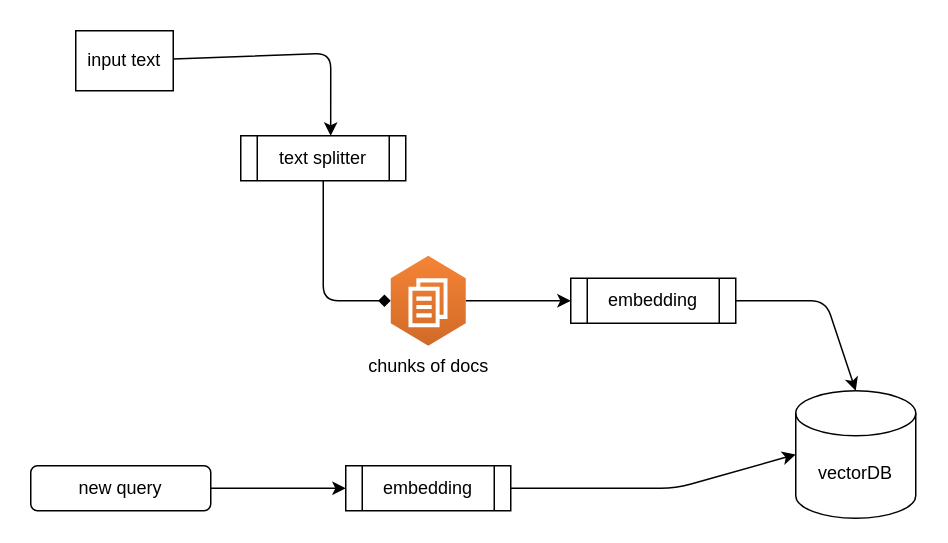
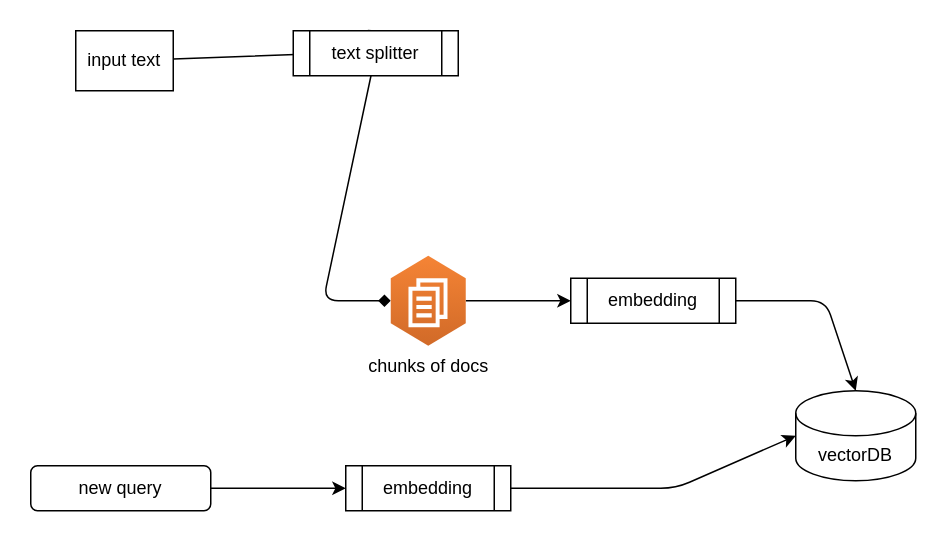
(323, 158) -> (376, 53)
(856, 455) -> (856, 436)
